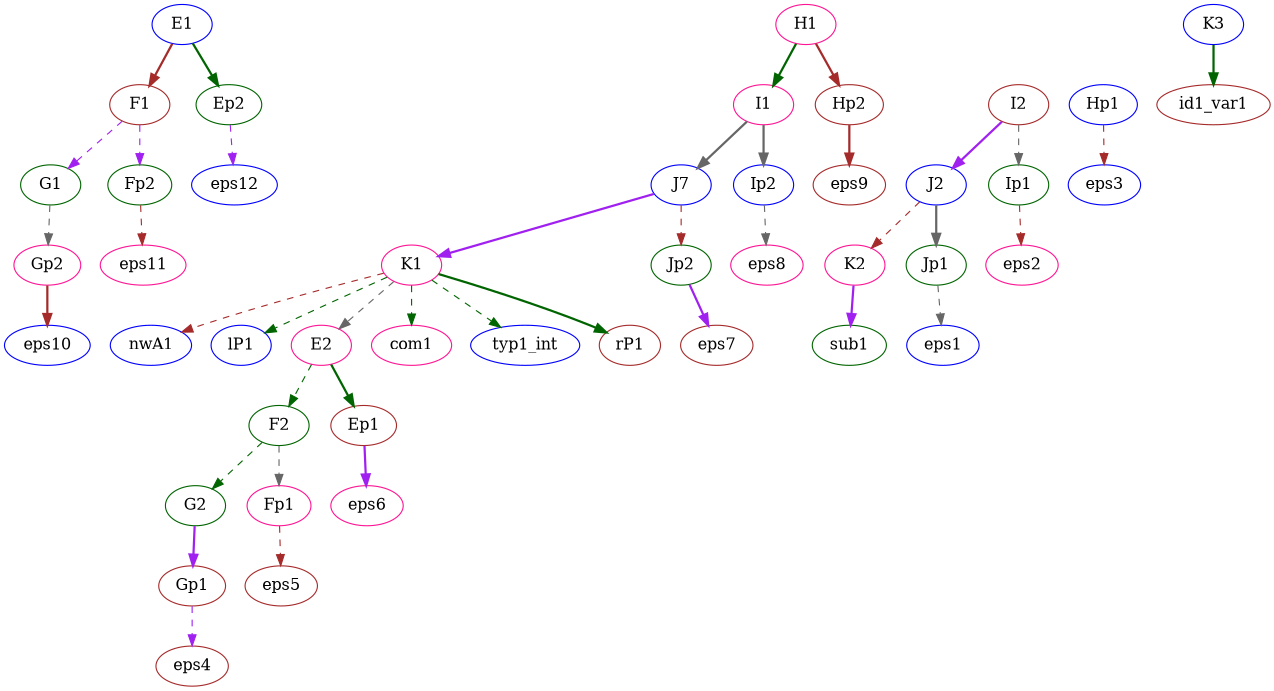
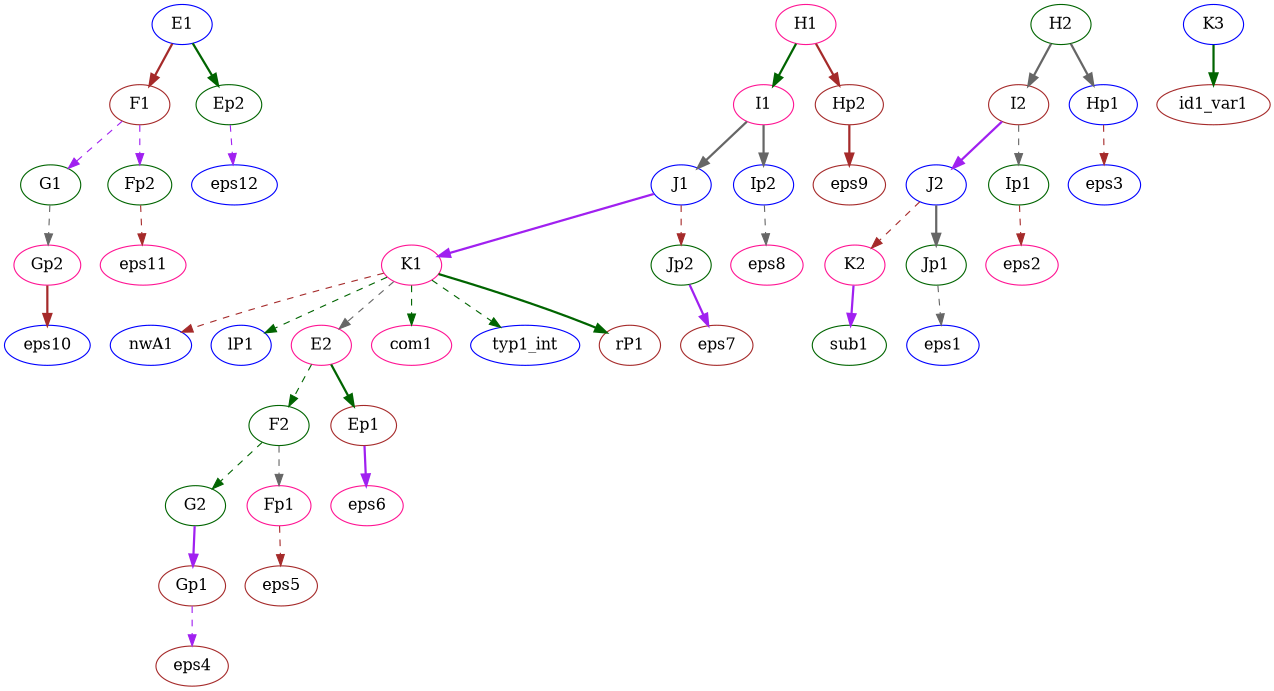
none -> (1061, 25)
(681, 185) -> (681, 185)
